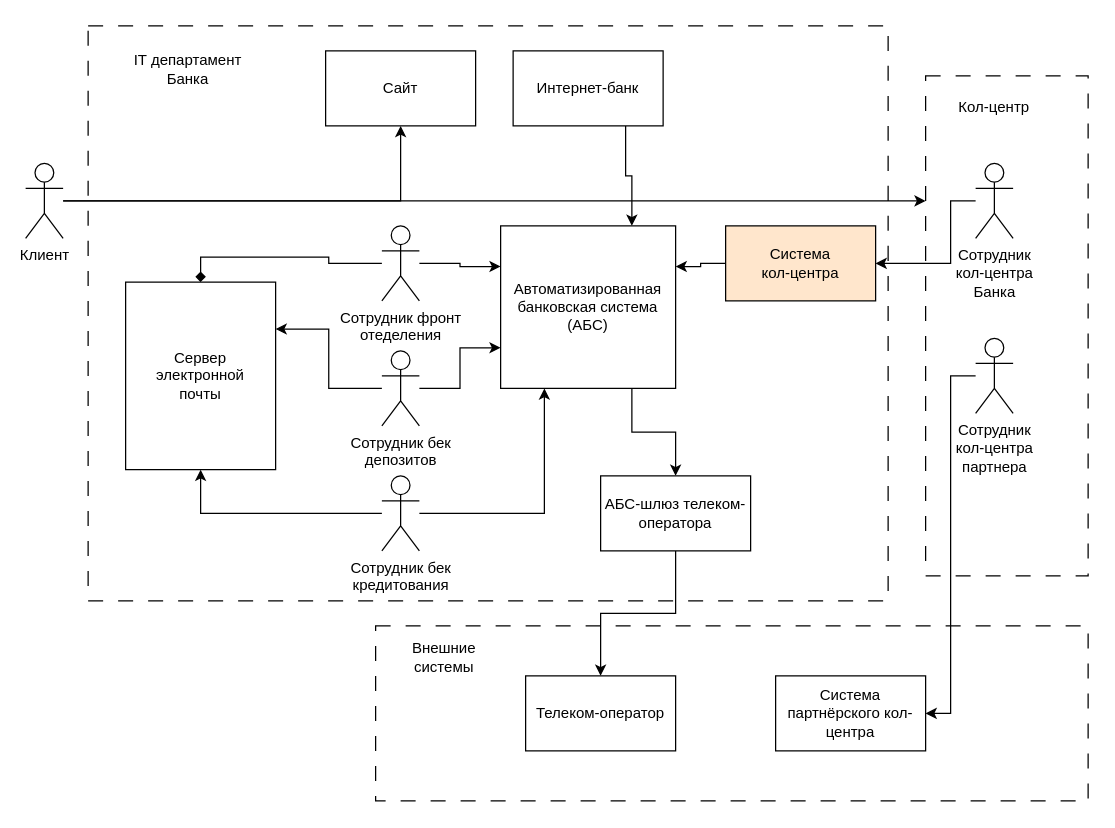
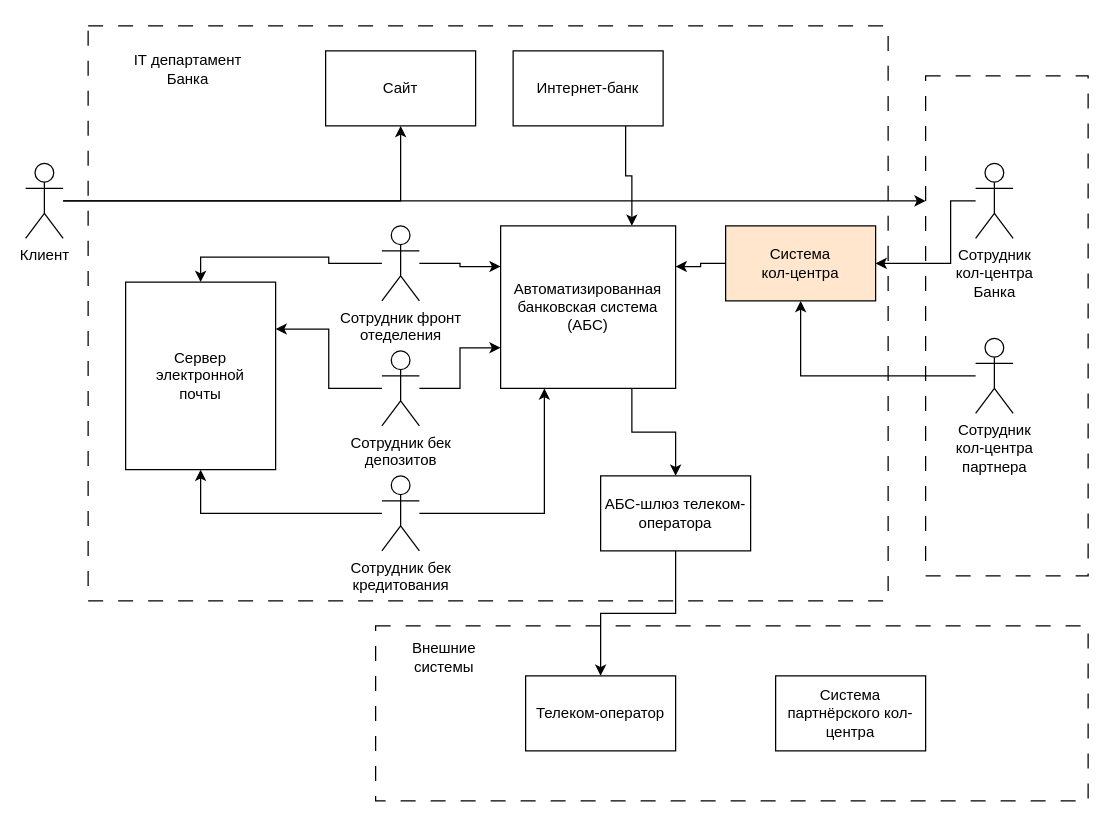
(994, 107) -> none
(201, 271) -> (201, 272)
(951, 552) -> (843, 376)
